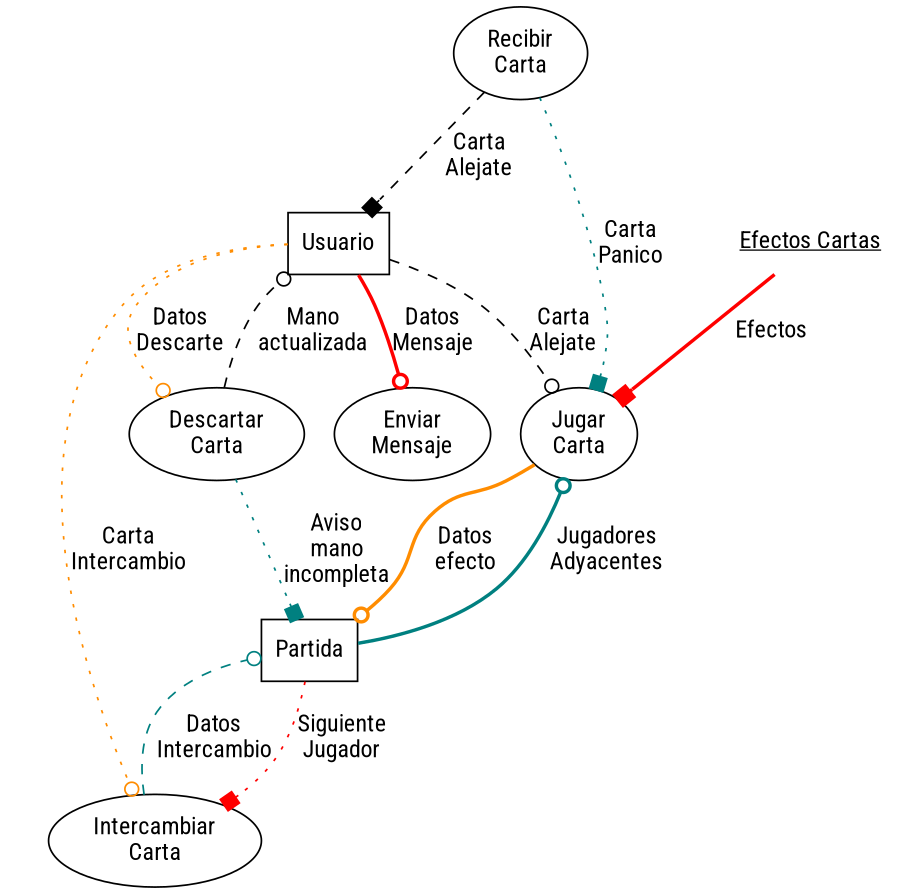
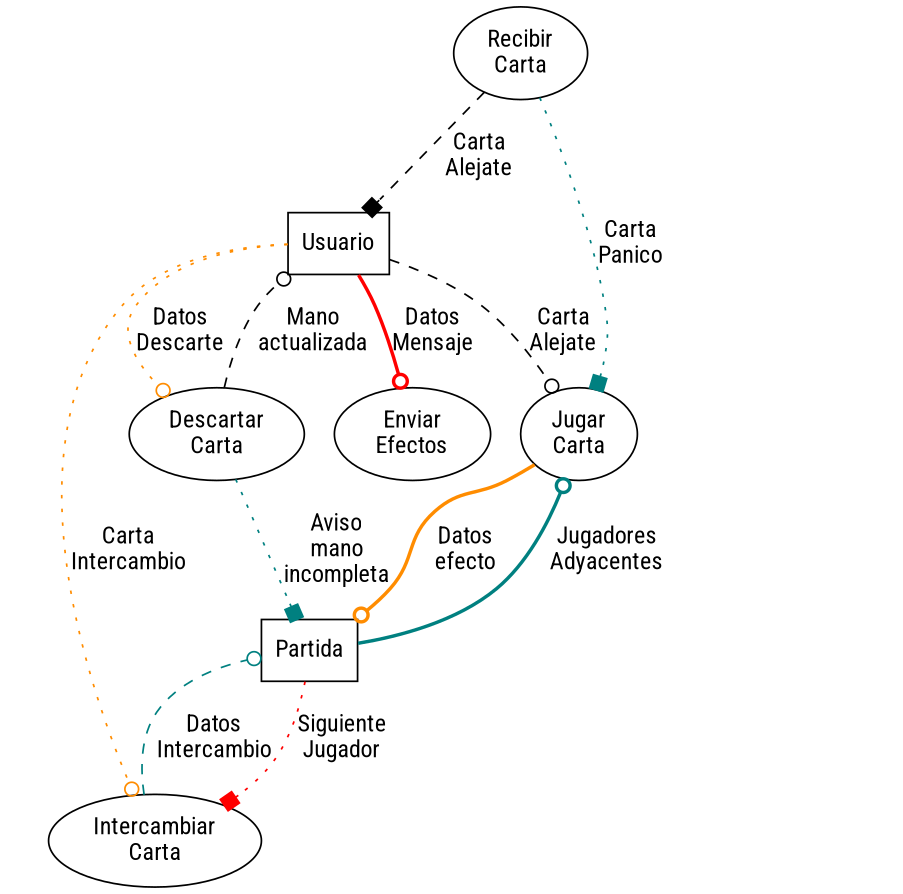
(811, 244) -> none
(412, 434) -> (412, 434)
